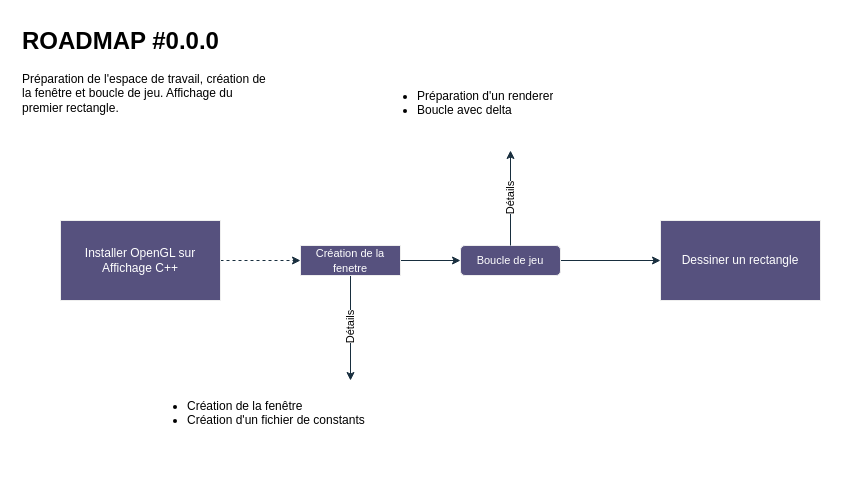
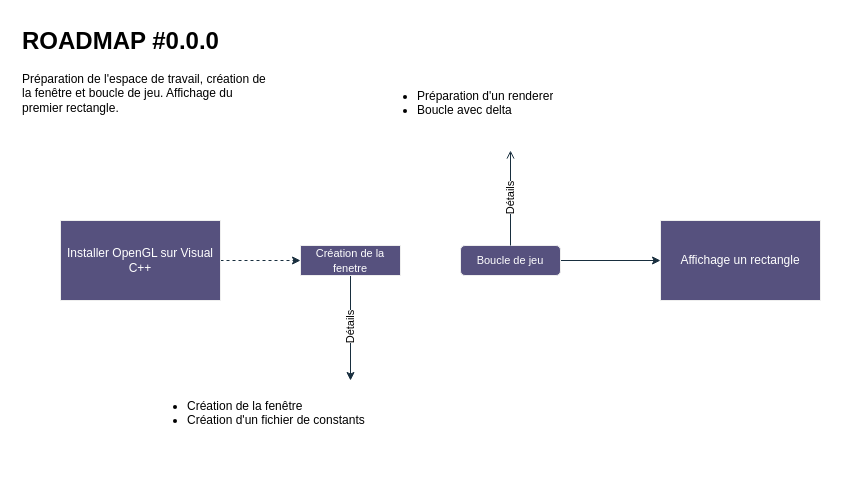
(511, 158) -> (511, 156)
(141, 261) -> (141, 261)
(427, 261) -> none
(741, 261) -> (741, 261)
